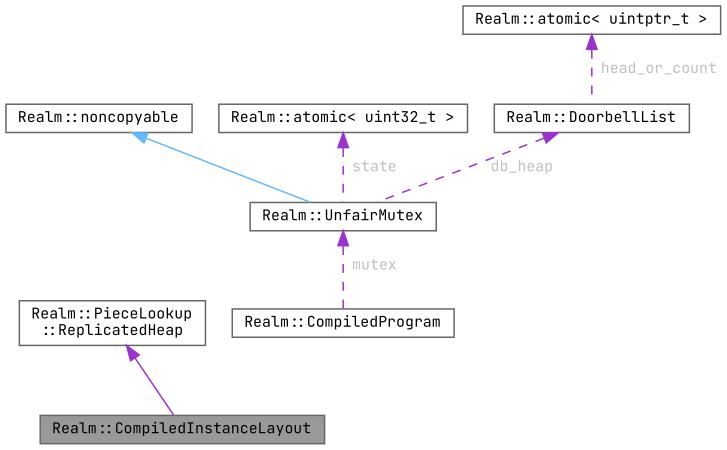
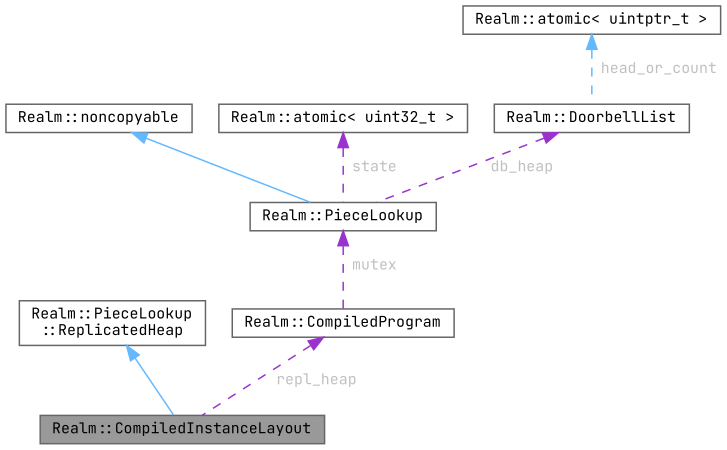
(592, 77) -> (592, 77)
(343, 217) -> (343, 217)
none -> (256, 380)
(154, 387) -> (154, 387)
